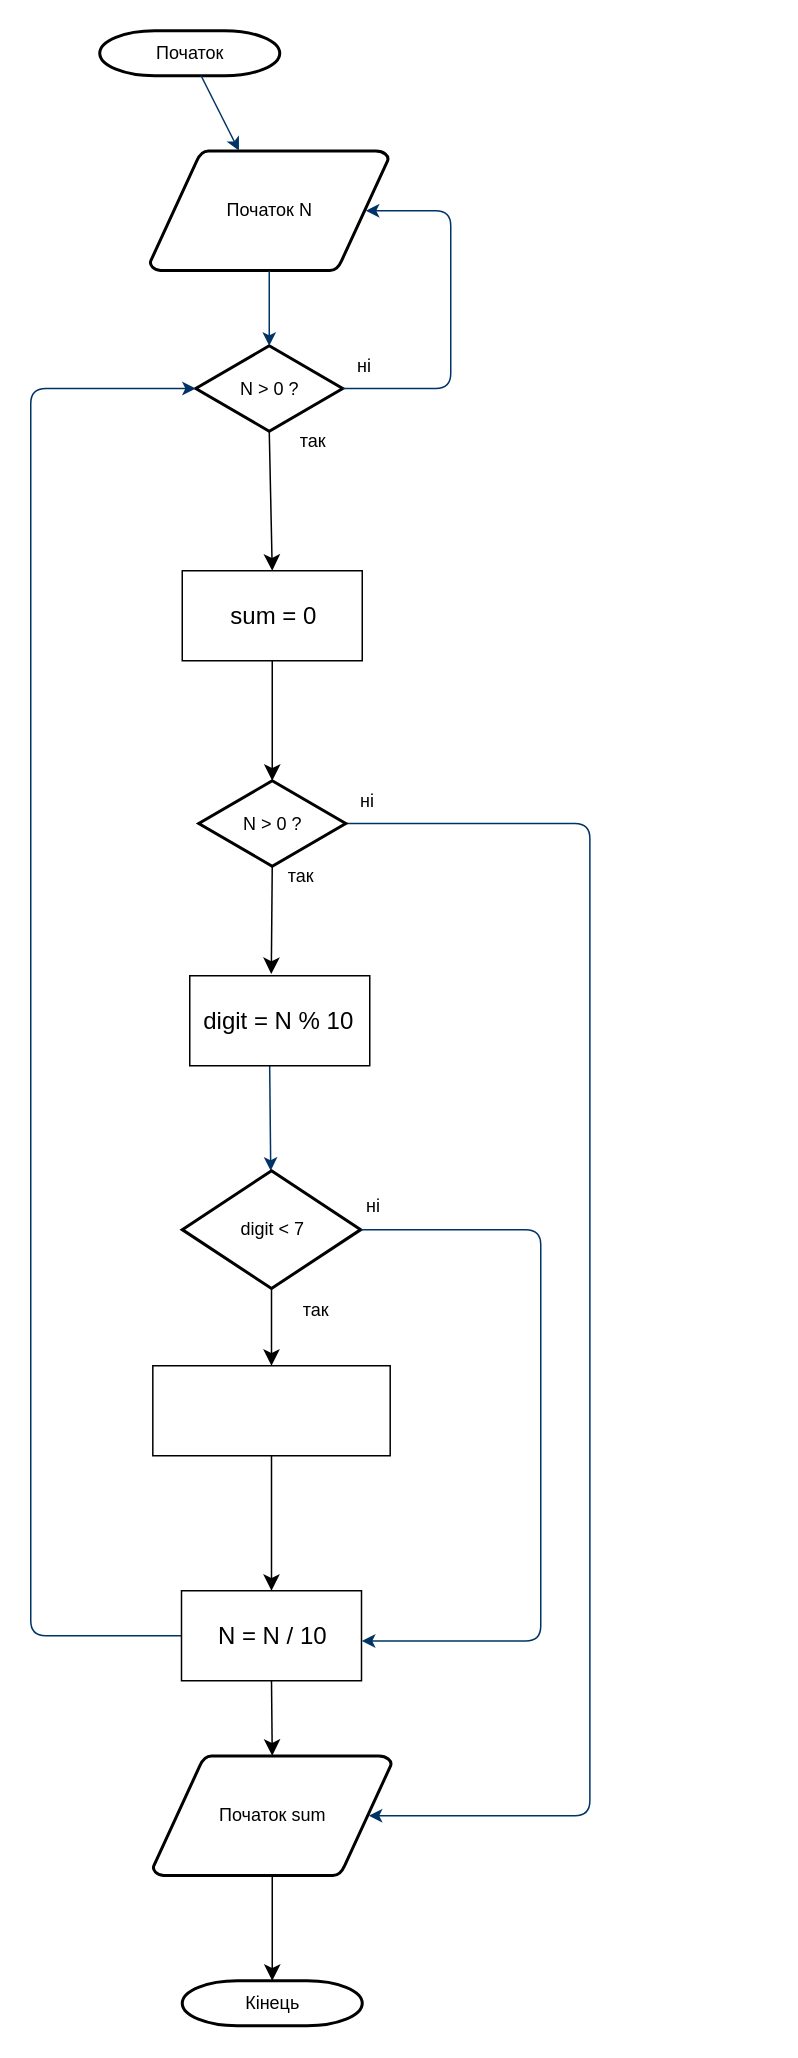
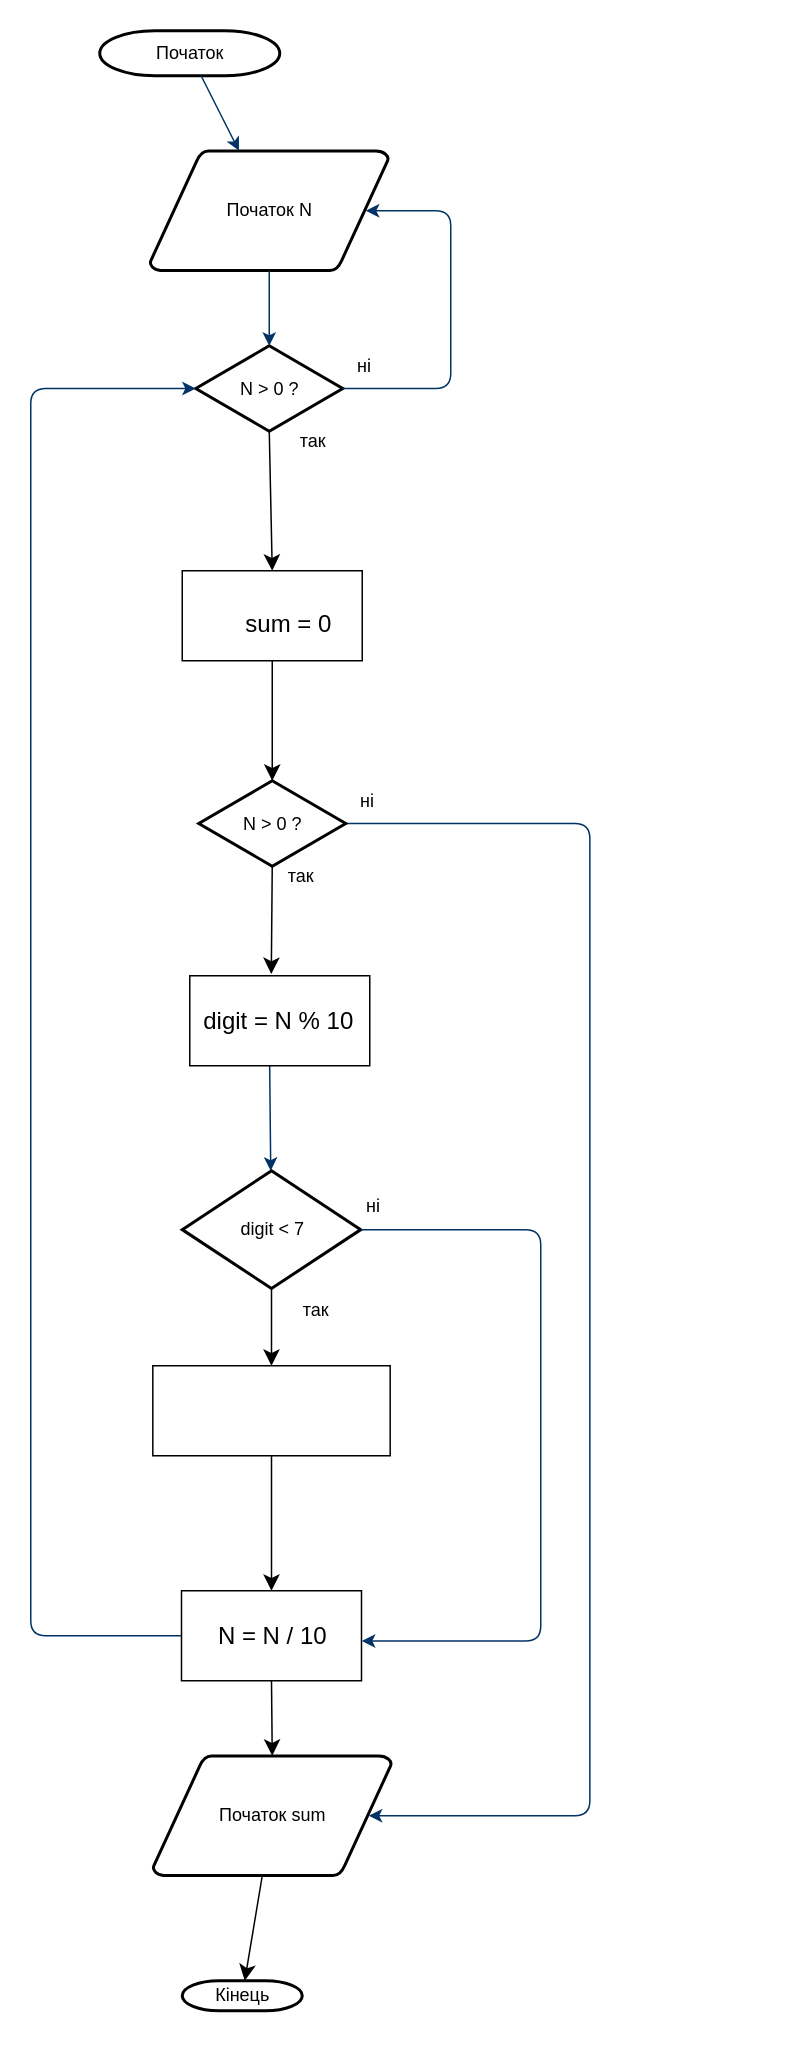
(271, 616) -> (286, 623)
(272, 2003) -> (242, 1996)
